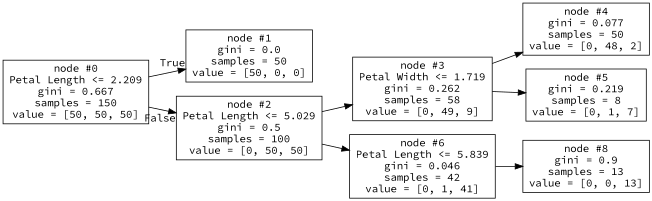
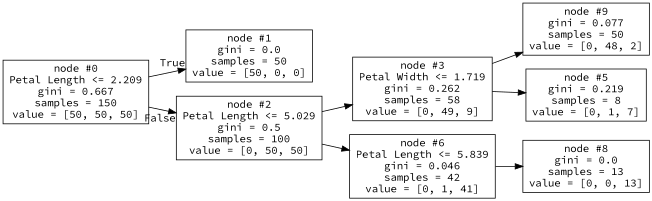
(586, 29) -> (586, 29)
(586, 166) -> (586, 166)
